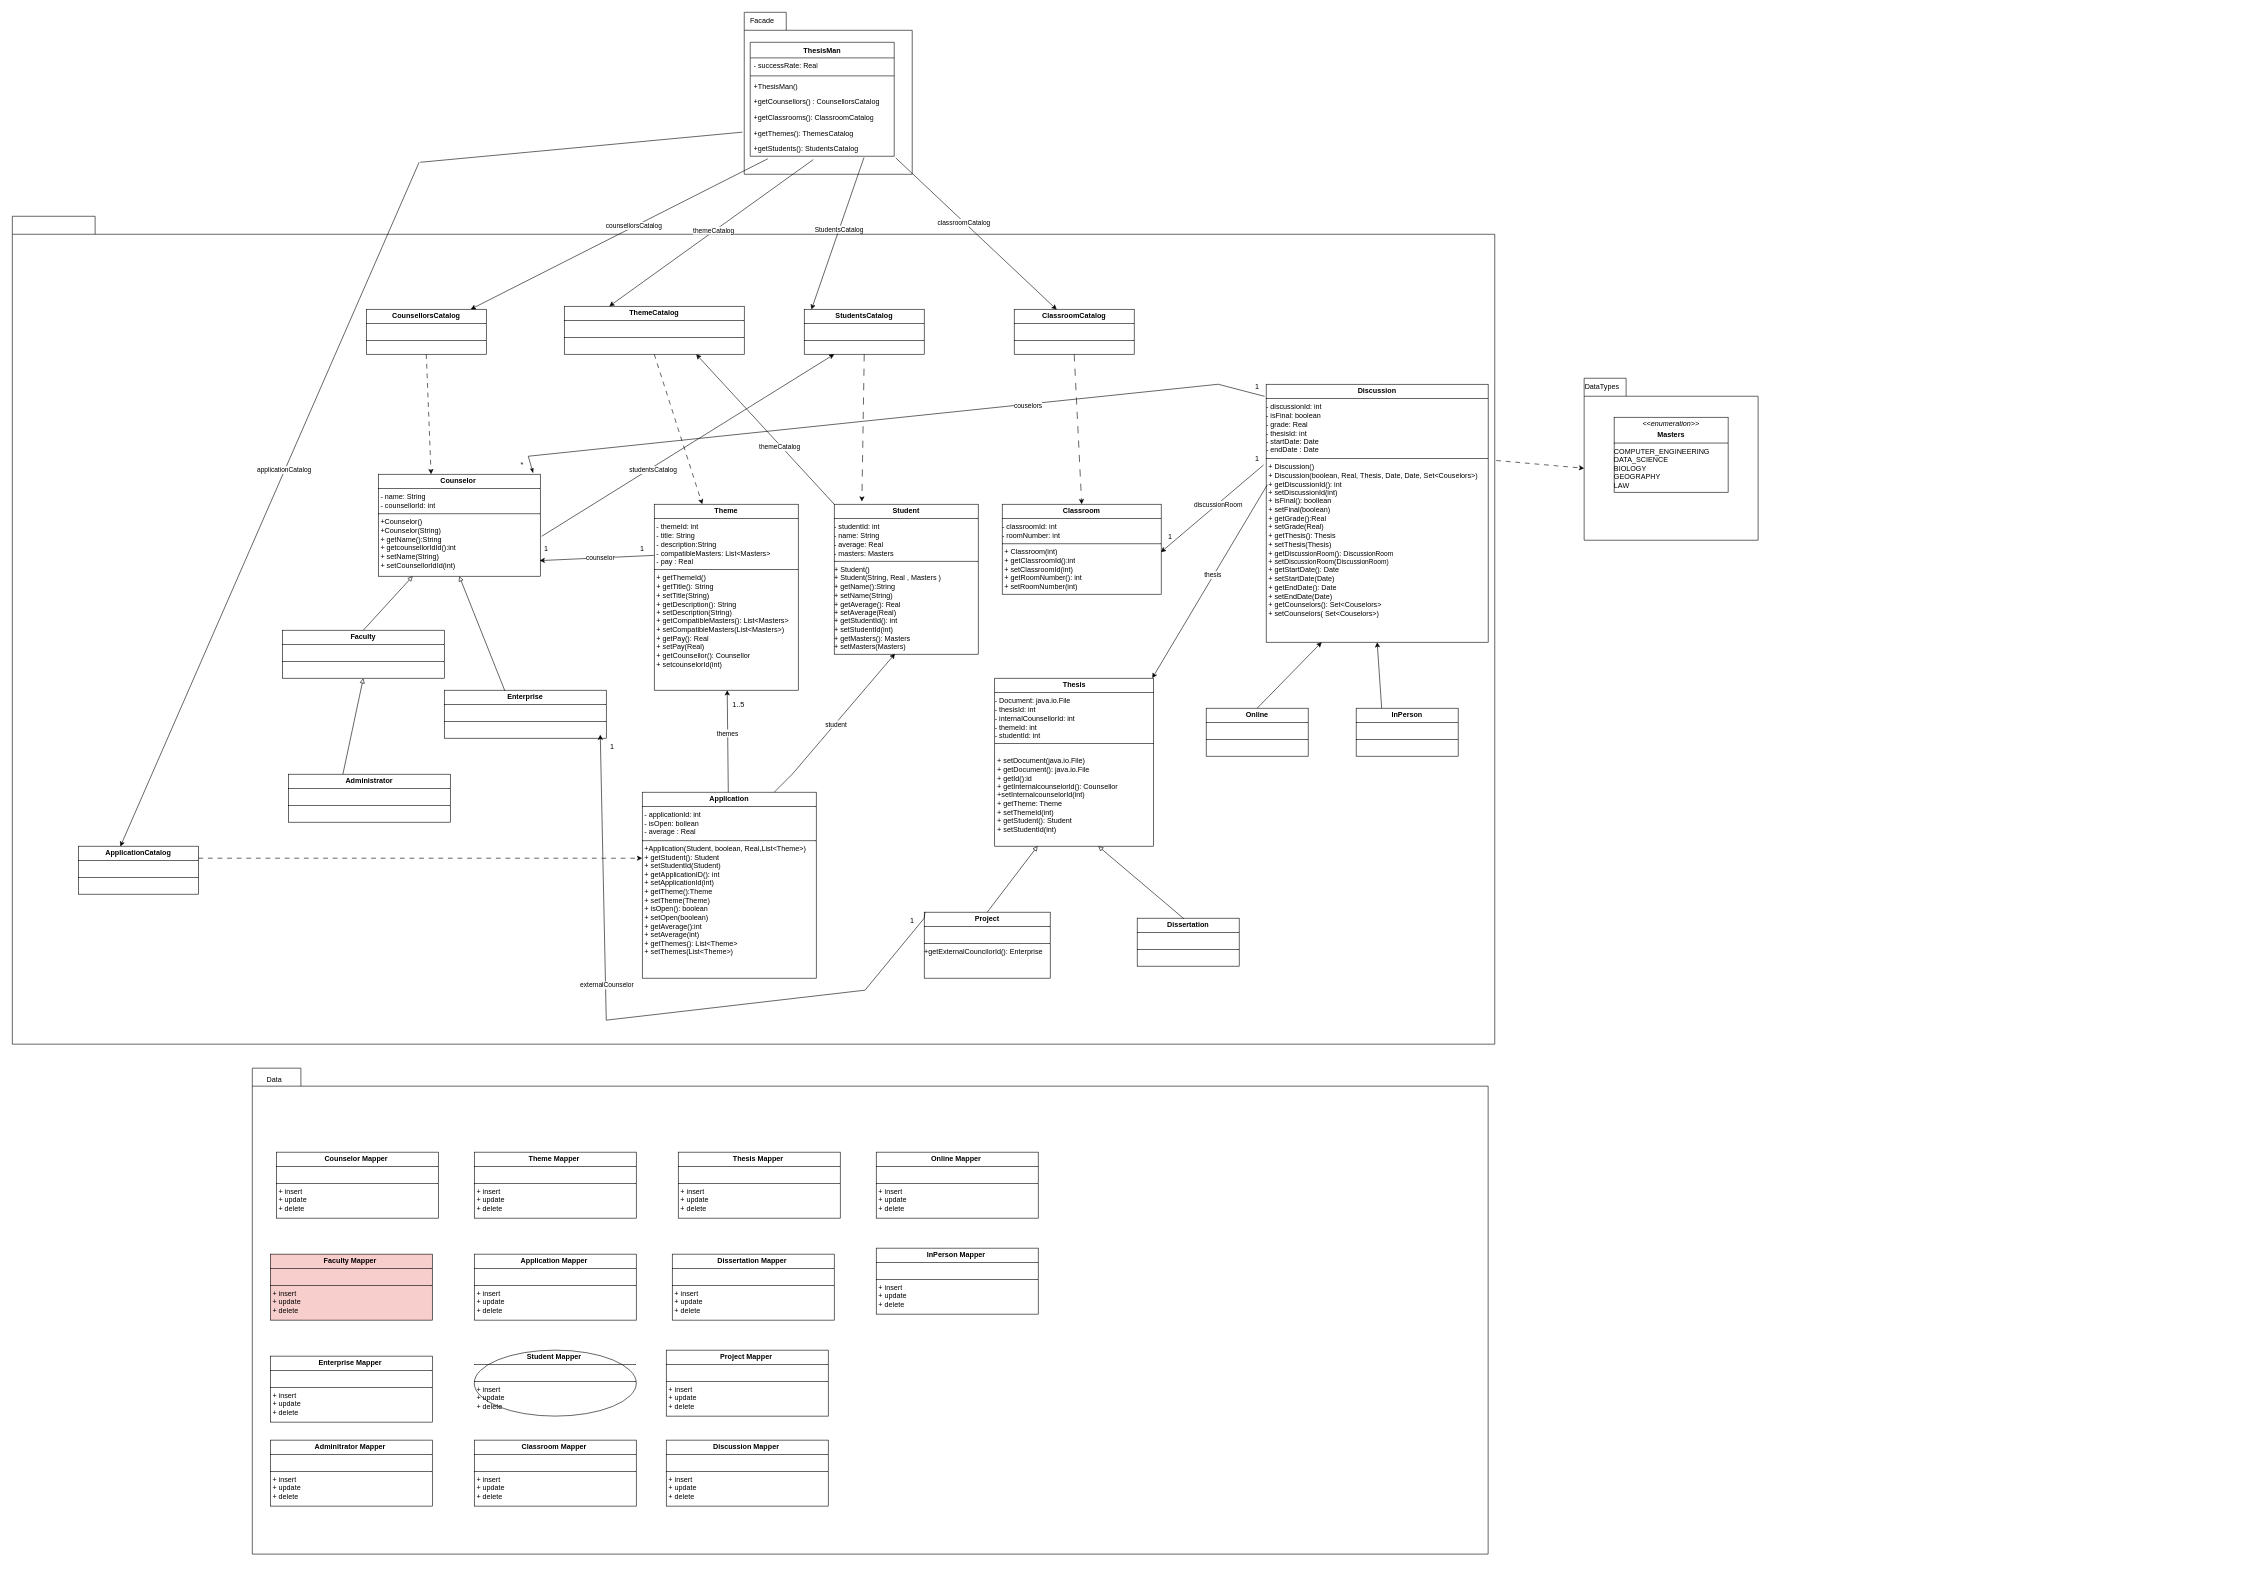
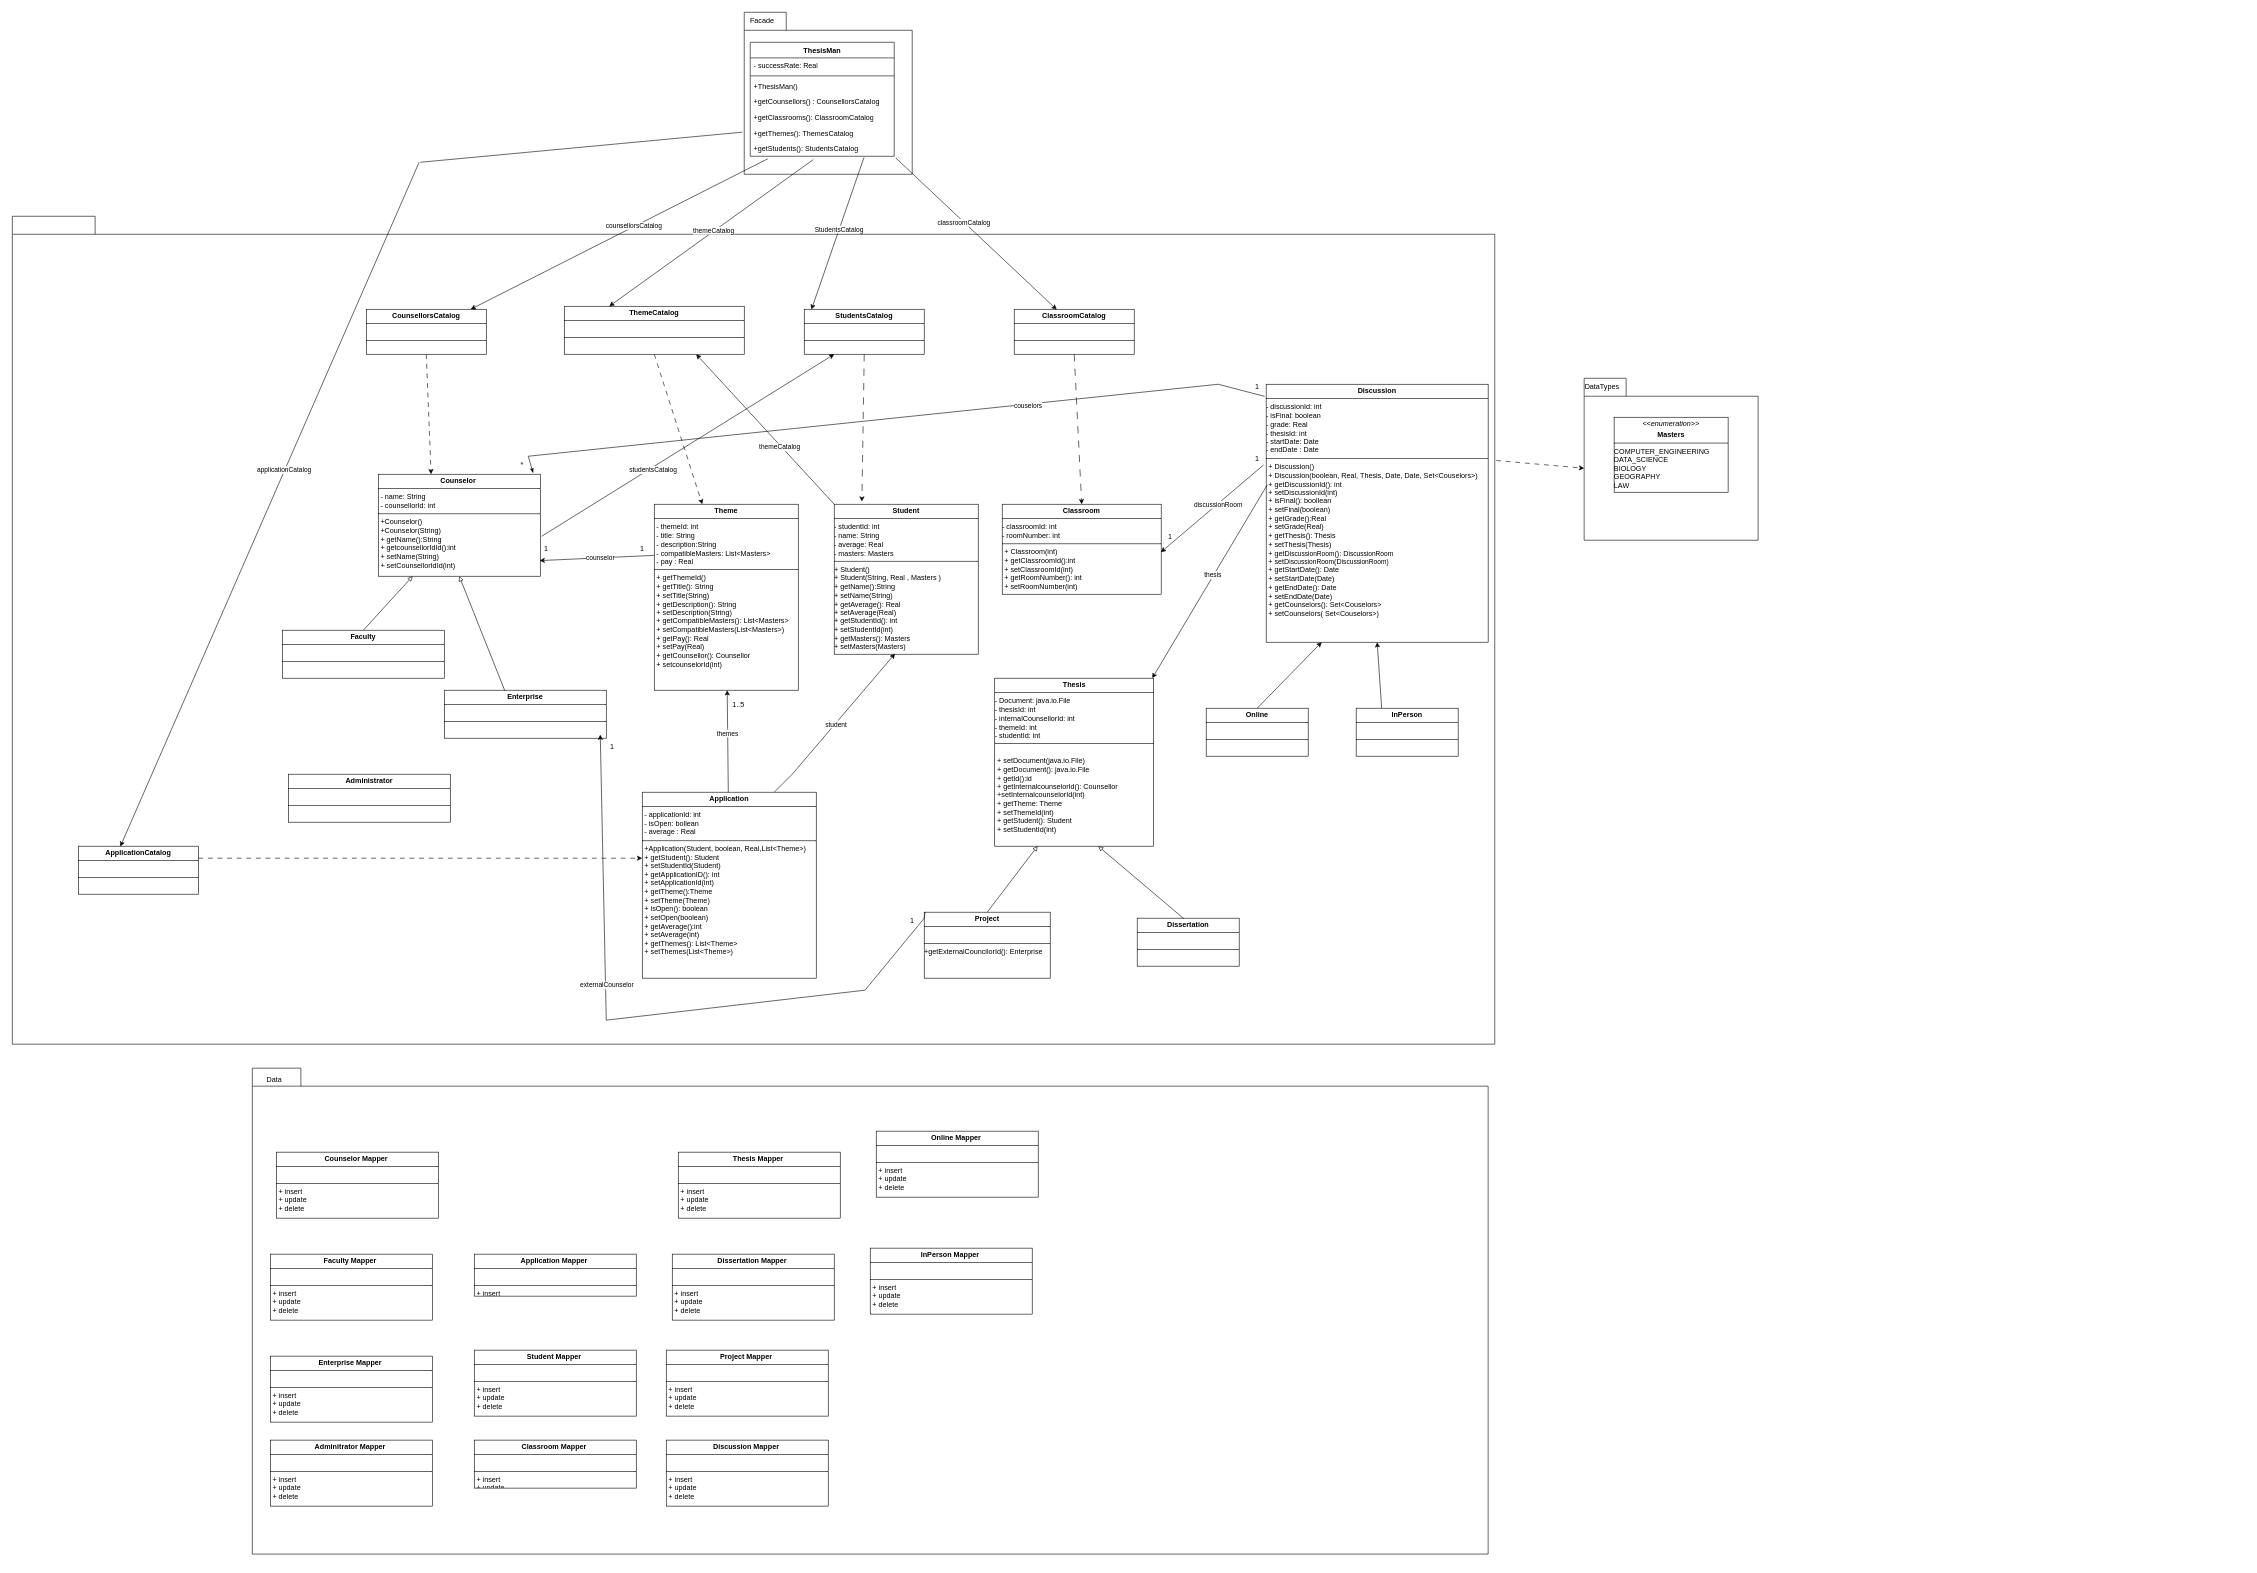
(353, 729) -> none
(555, 1185) -> none
(957, 1185) -> (957, 1164)
(957, 1281) -> (951, 1281)
(351, 1287) -> (351, 1287)
(555, 1287) -> (555, 1275)
(555, 1383) -> (555, 1383)
(555, 1473) -> (555, 1464)
